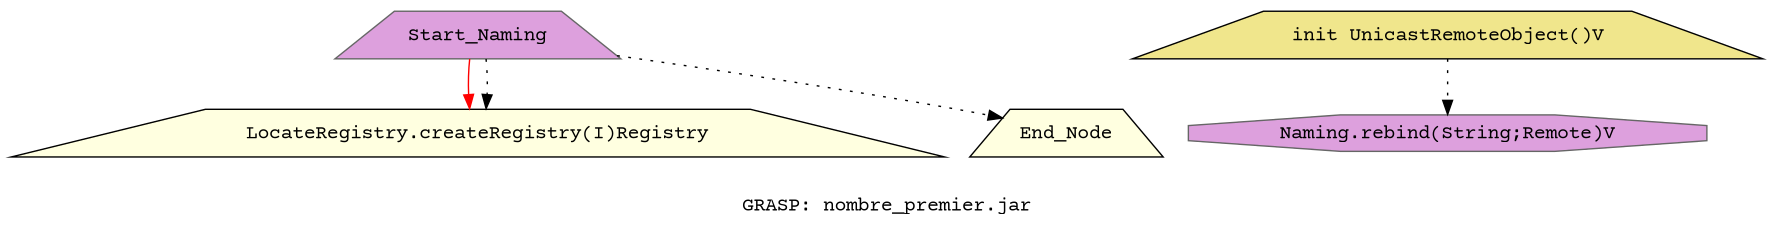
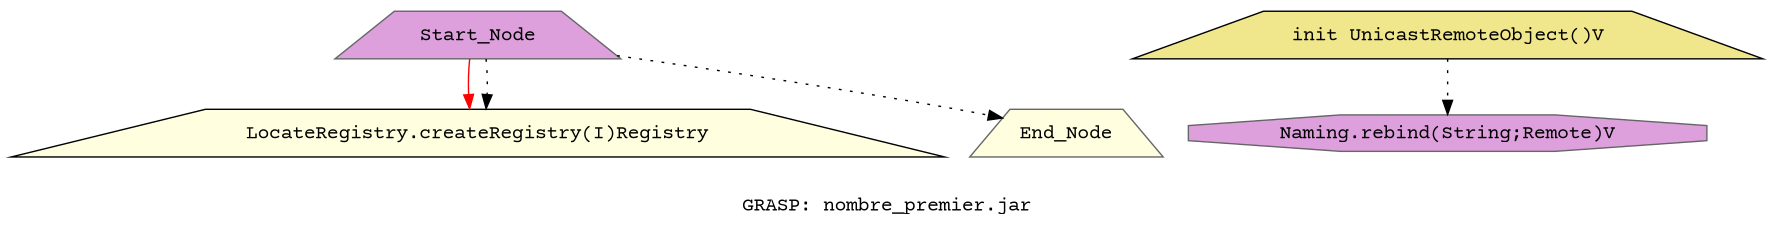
(478, 35) -> (478, 35)
(1066, 133) -> (1066, 133)
